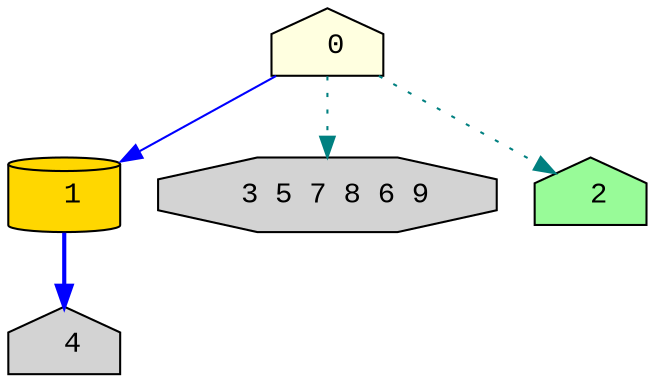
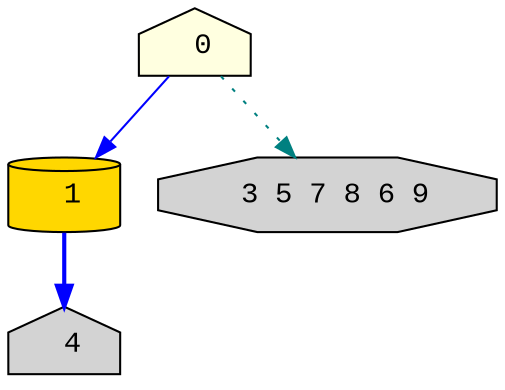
(591, 195) -> none
